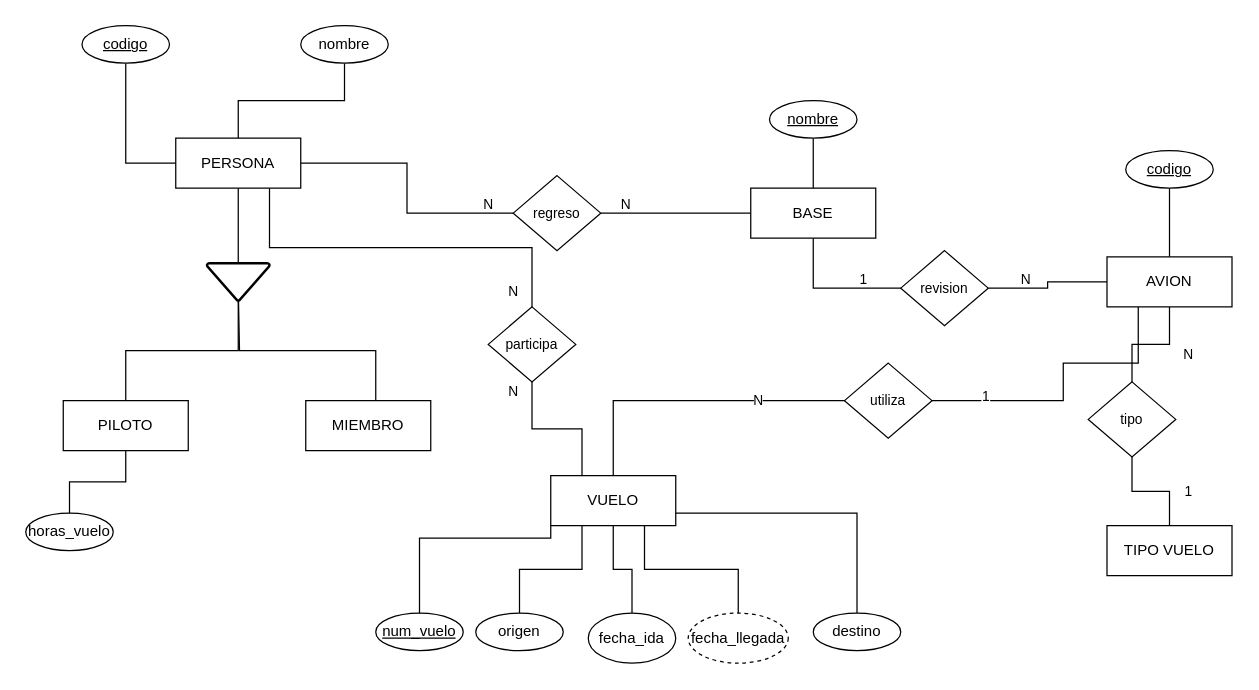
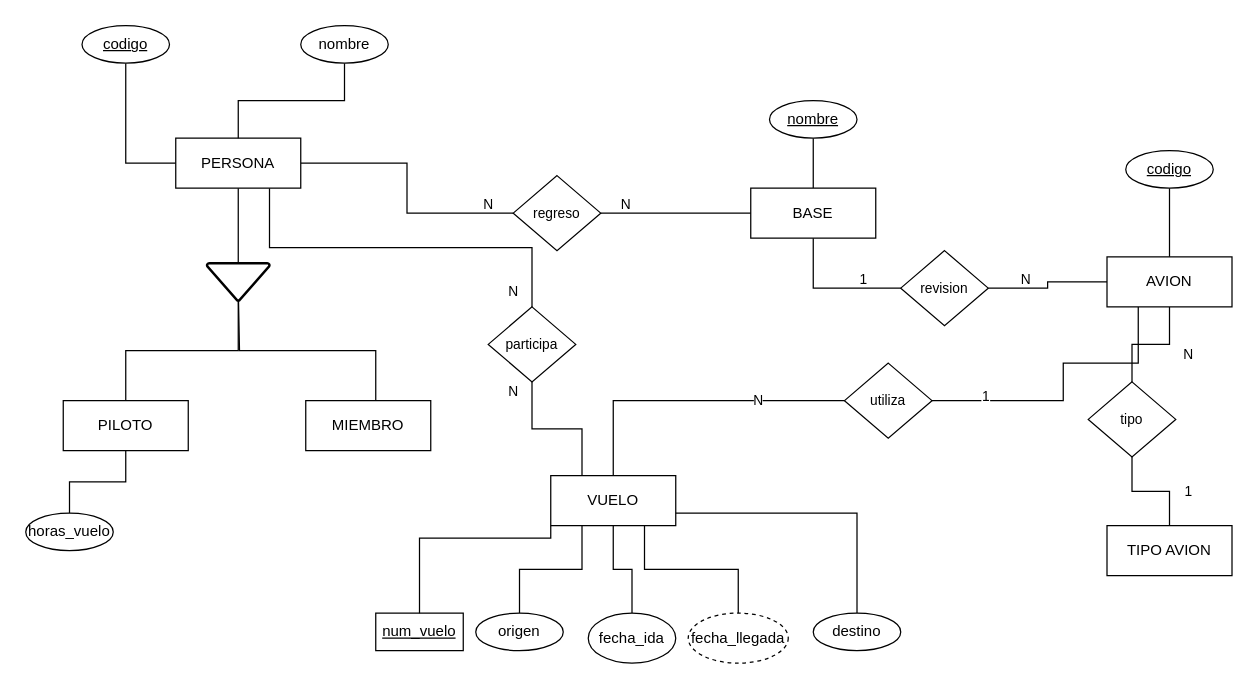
(1169, 551) -> (1169, 551)
(419, 632) -> (419, 632)
